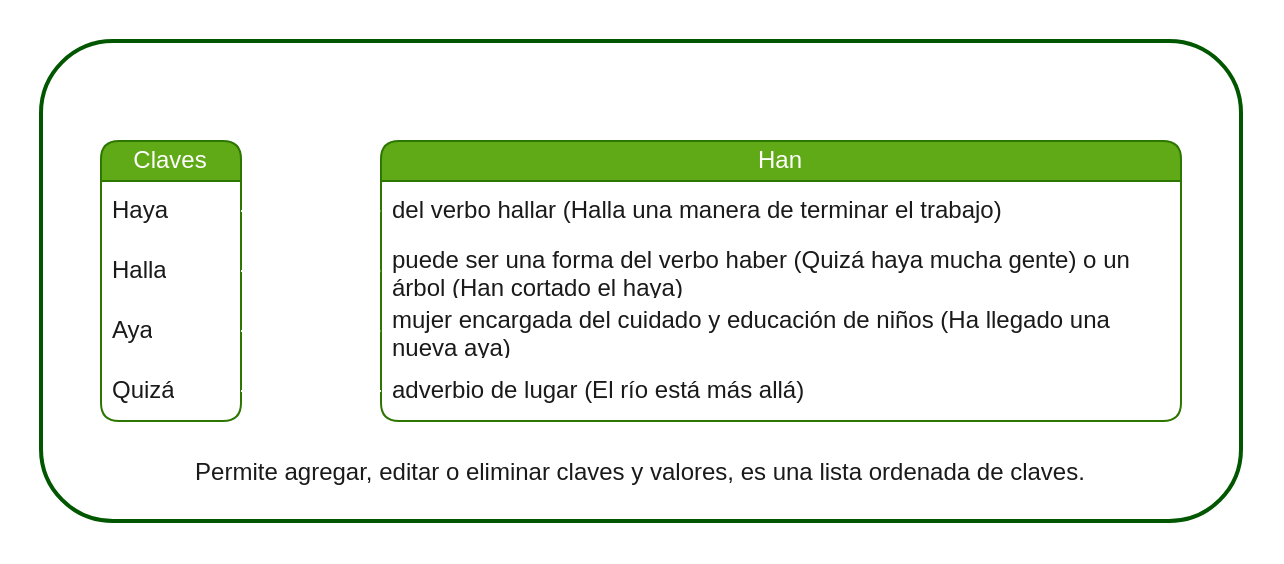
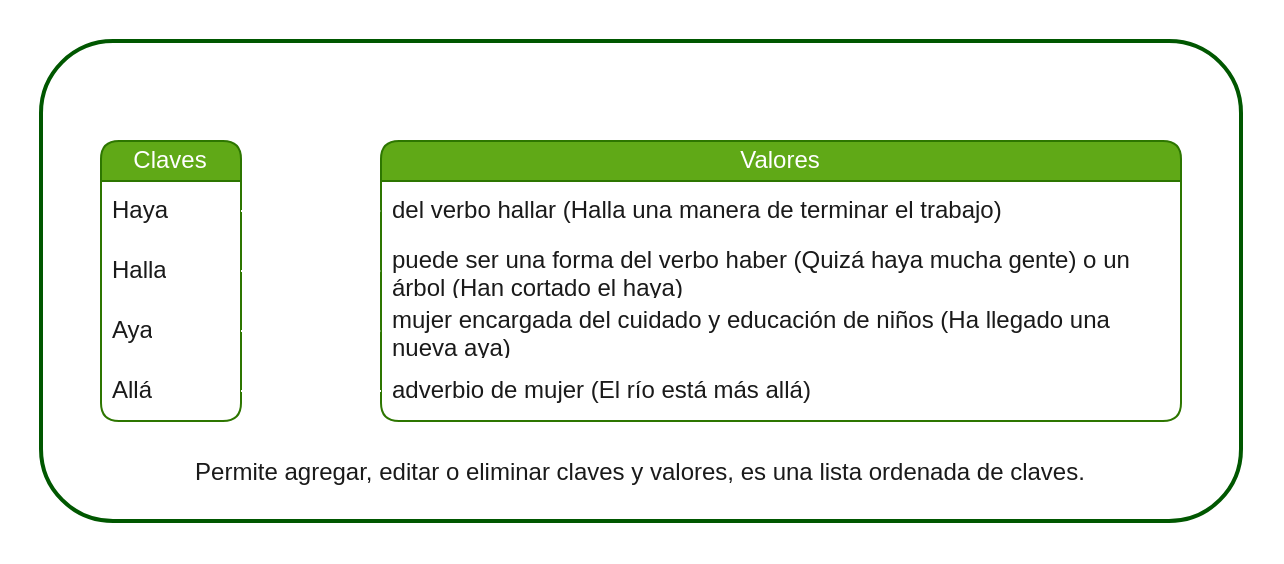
(781, 161) -> (781, 161)
(143, 391) -> (134, 391)
(627, 391) -> (631, 391)
